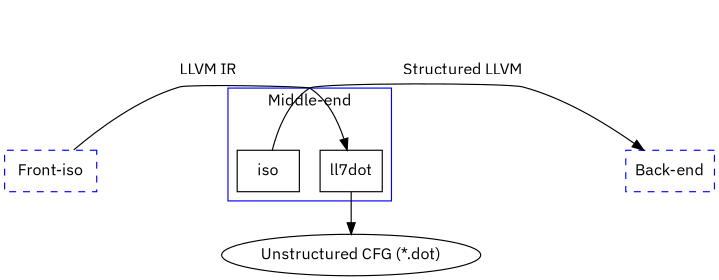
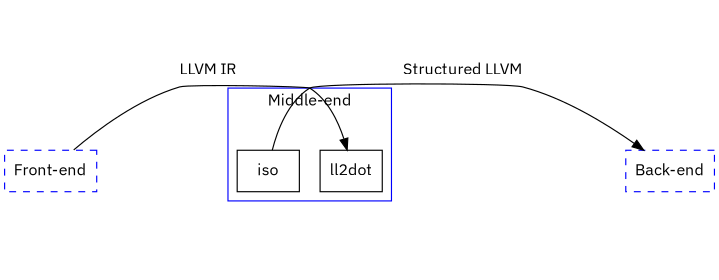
(51, 171) -> (51, 171)
(351, 171) -> (351, 171)
(351, 255) -> none
